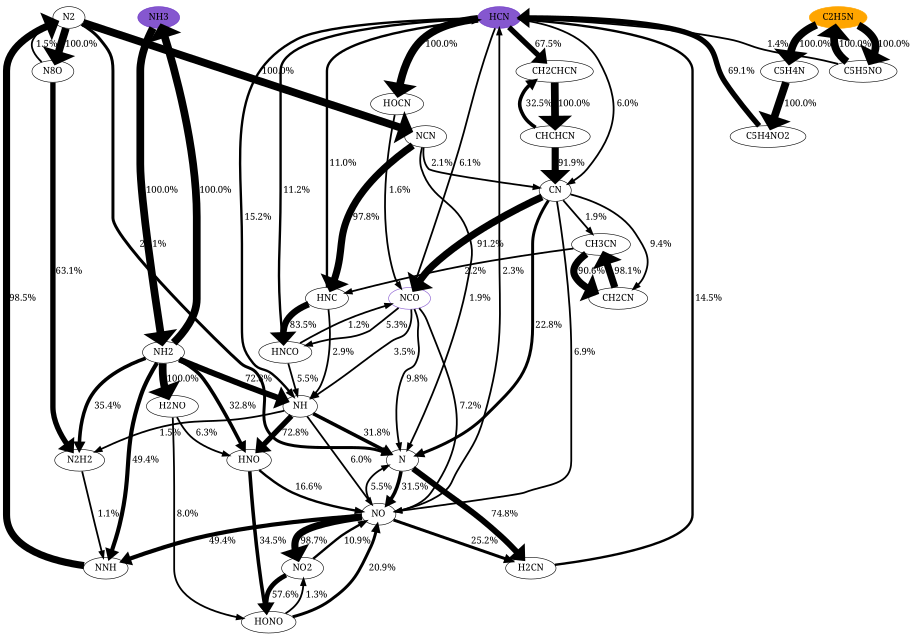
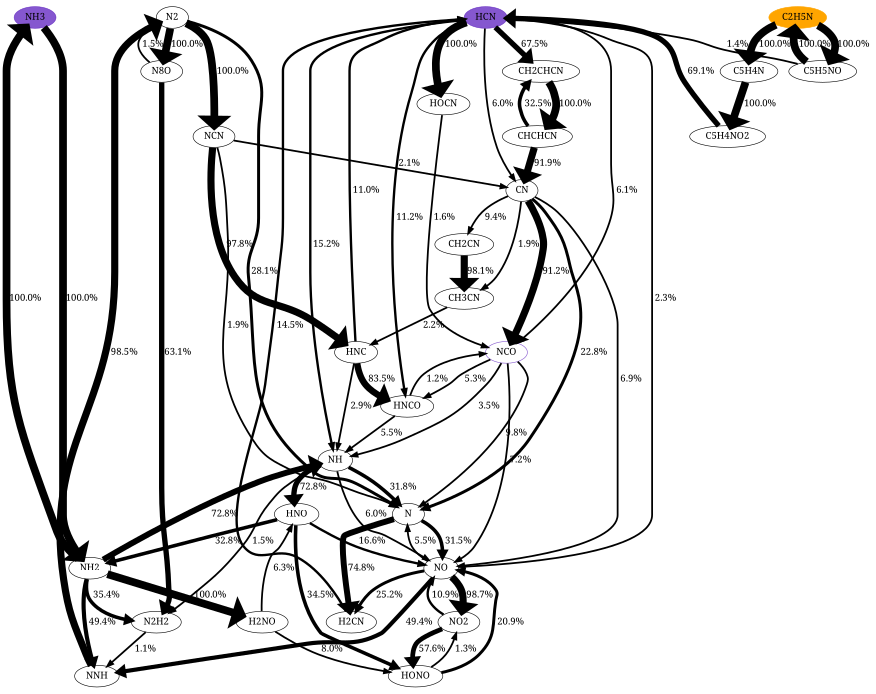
(574, 273) -> none
(216, 397) -> (196, 540)
